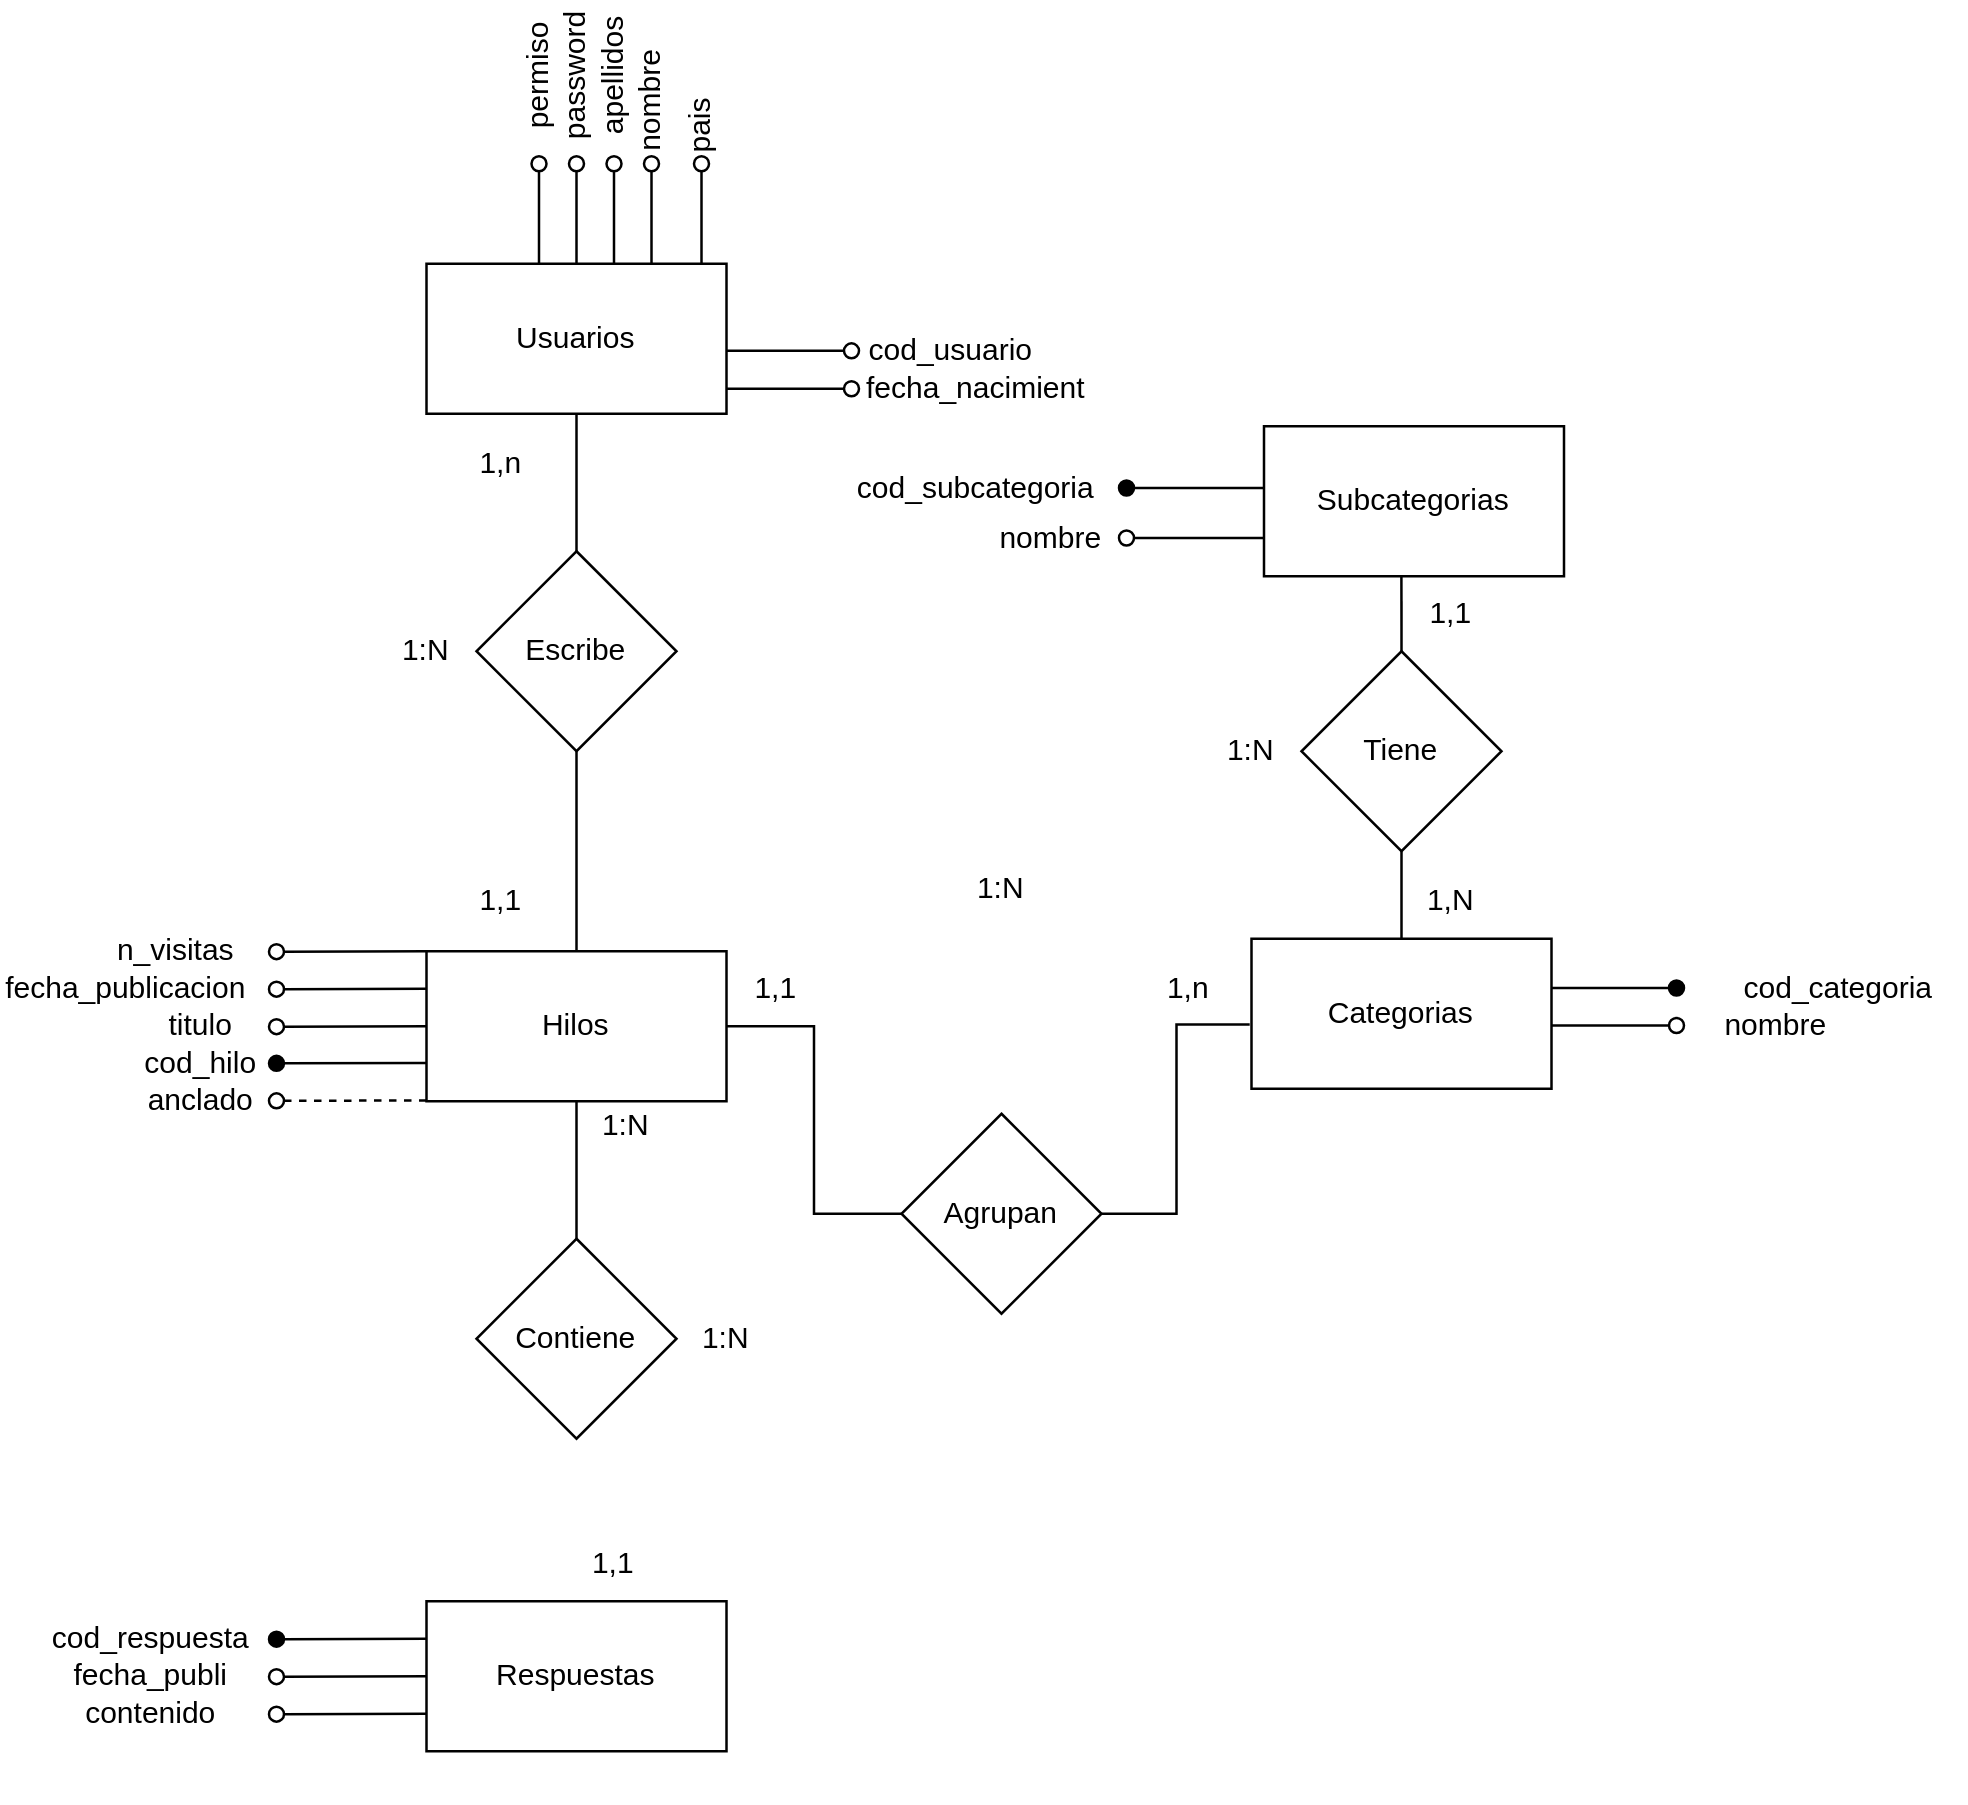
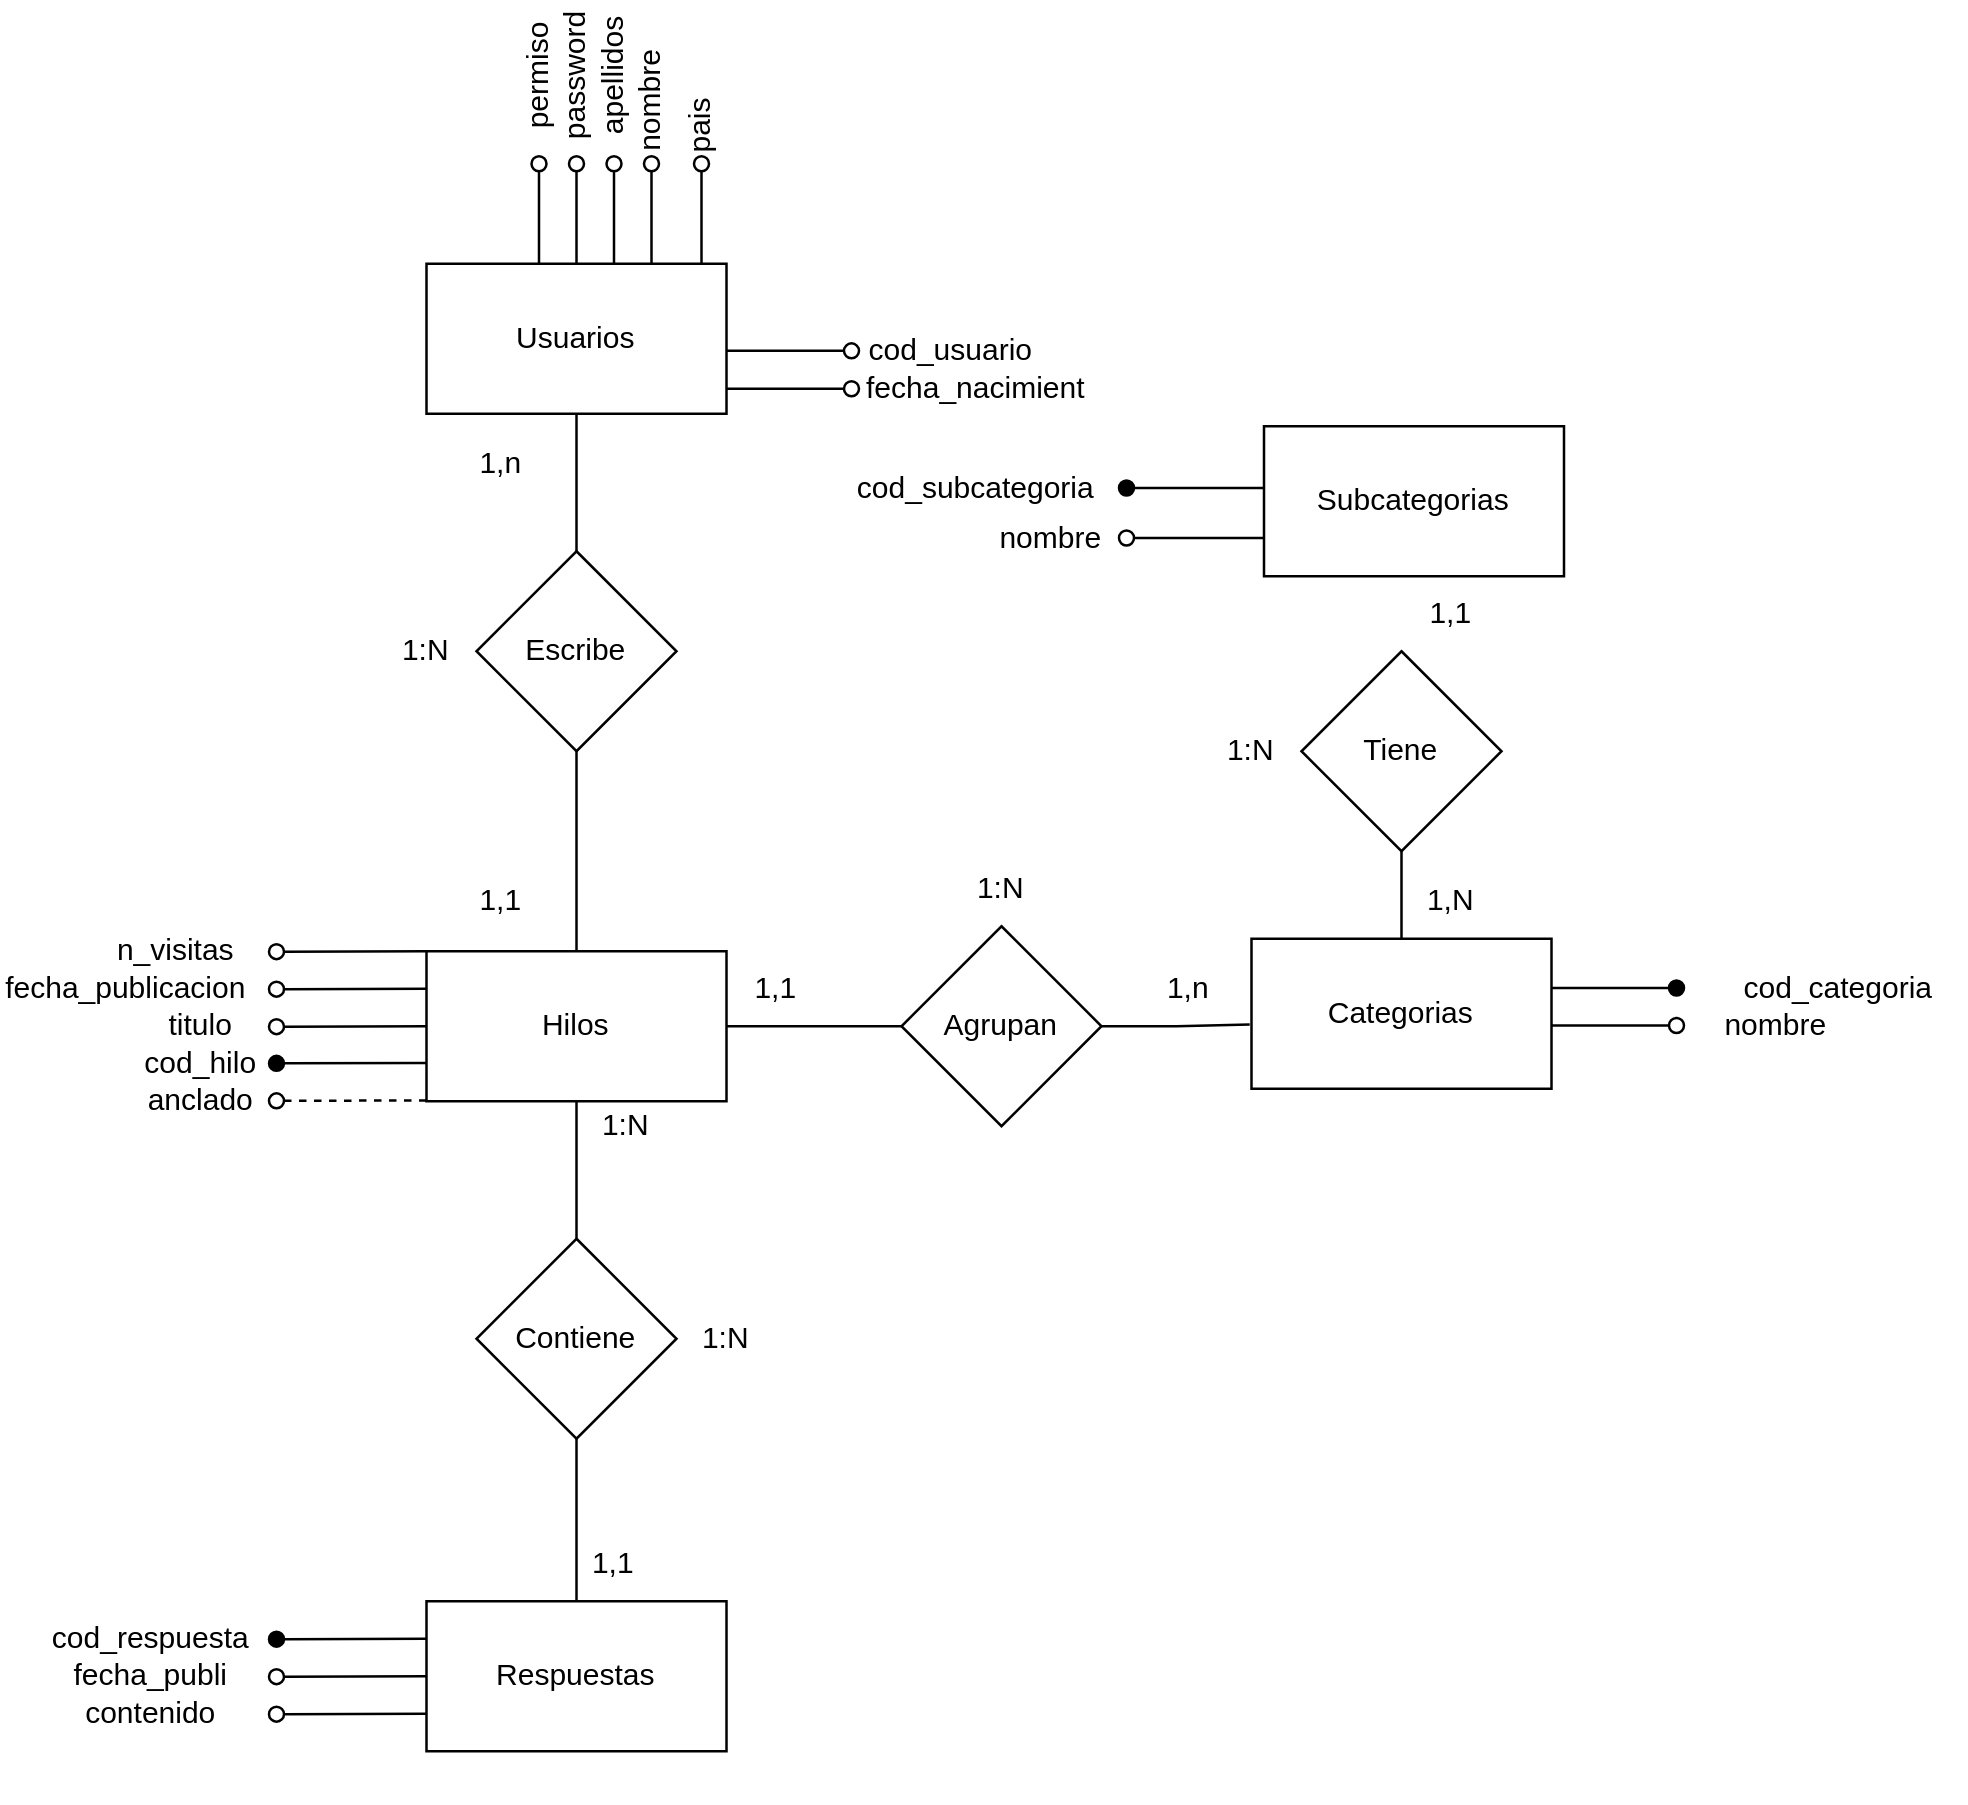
(1401, 613) -> none
(1001, 1214) -> (1001, 1026)
none -> (576, 1520)
